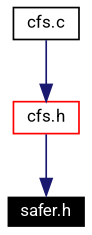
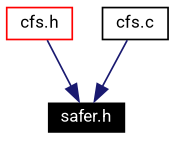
(46, 62) -> (115, 63)
